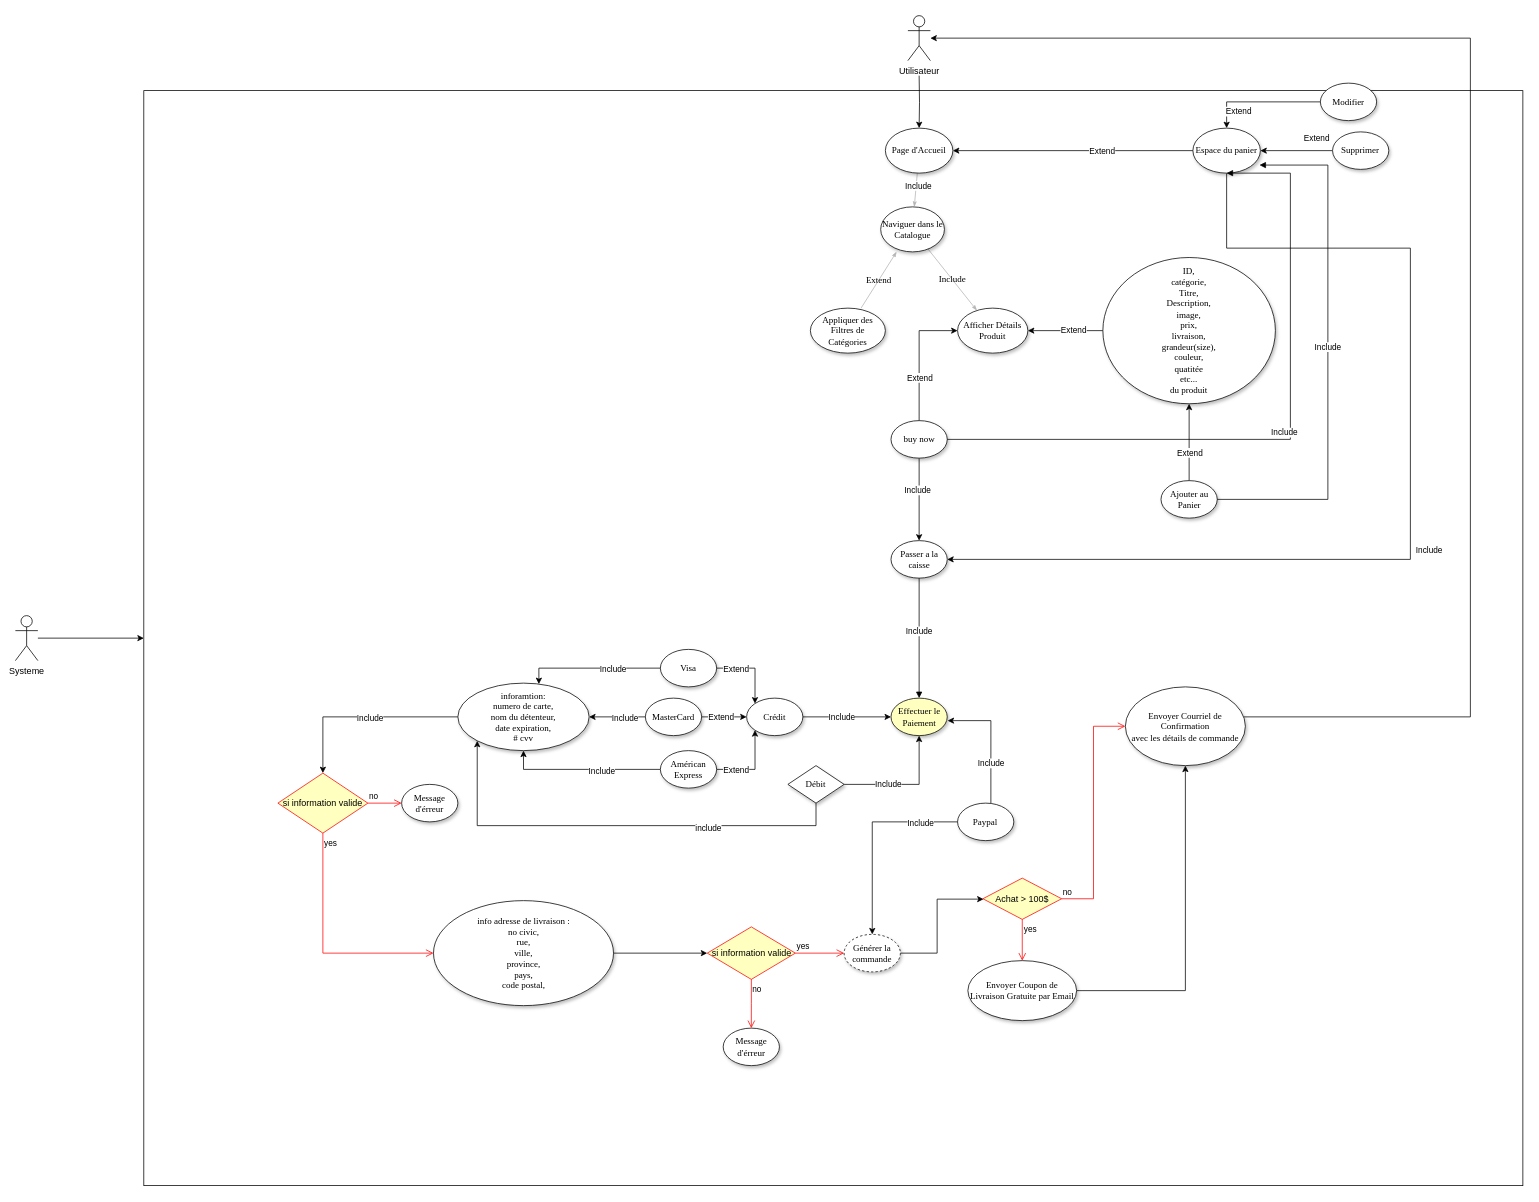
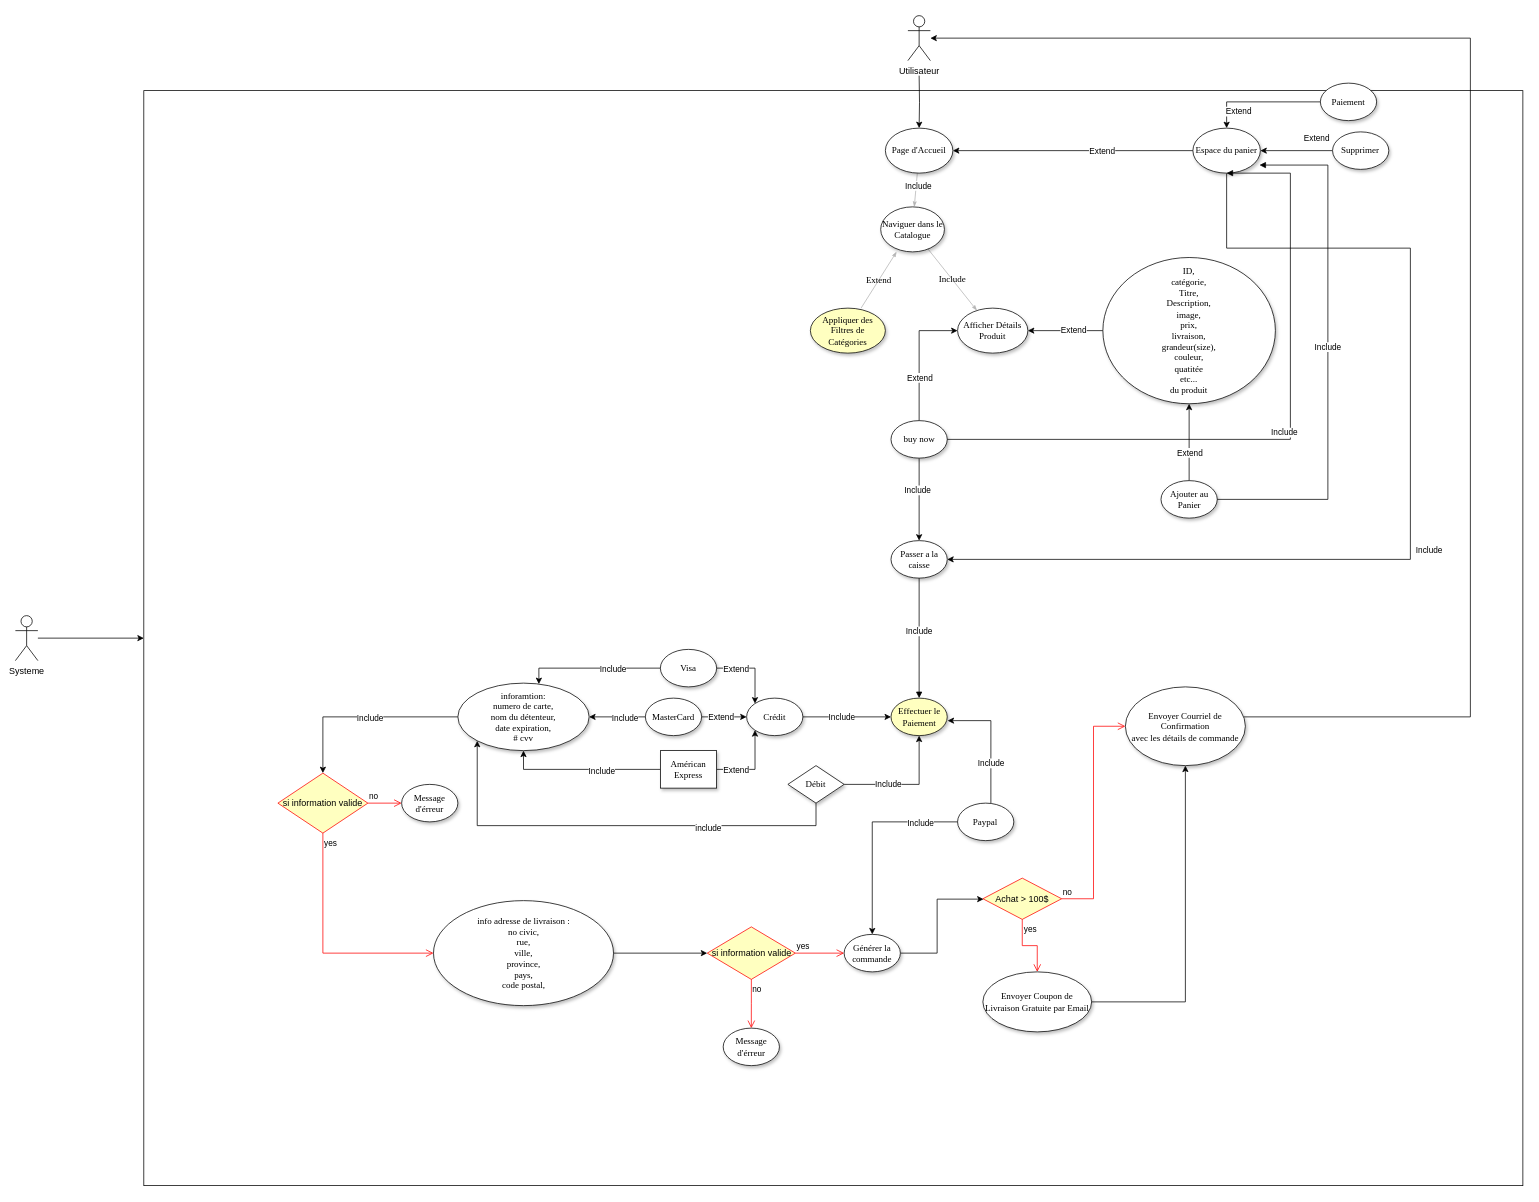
(1349, 102) -> (1349, 102)
(848, 330) -> (848, 330)
(689, 769) -> (689, 769)
(872, 953) -> (872, 953)
(1022, 990) -> (1037, 1002)
